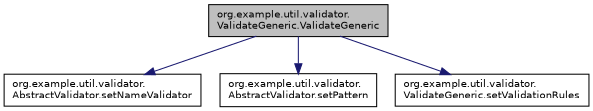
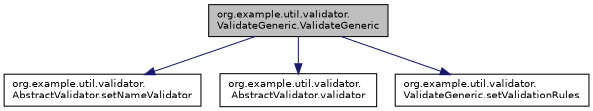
(298, 90) -> (298, 90)
